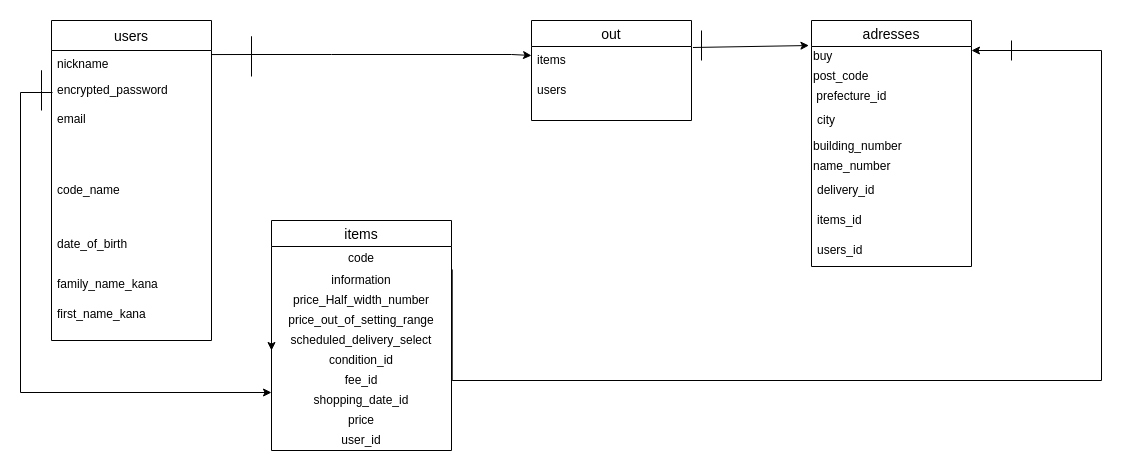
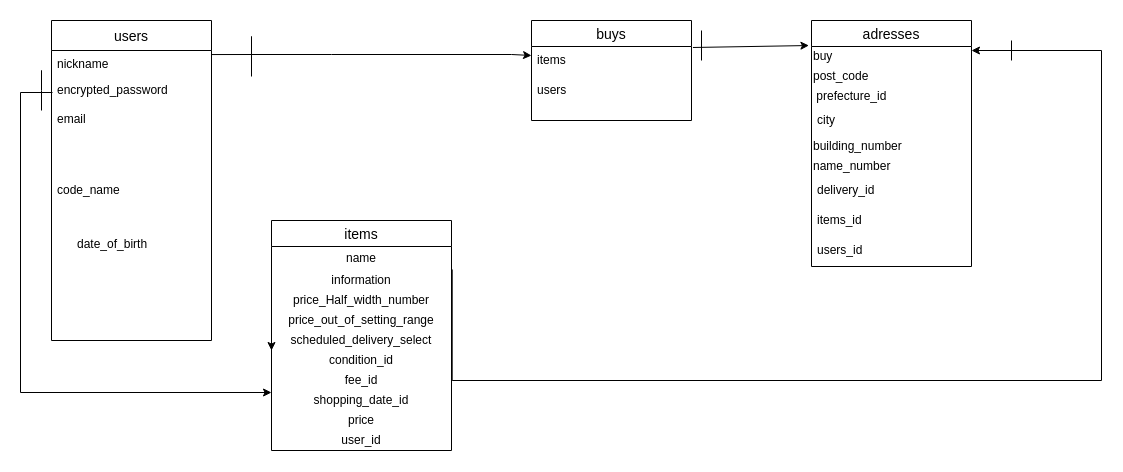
(611, 34) -> (611, 34)
(112, 243) -> (132, 243)
(362, 259) -> (362, 259)
(122, 286) -> none
(122, 316) -> none
